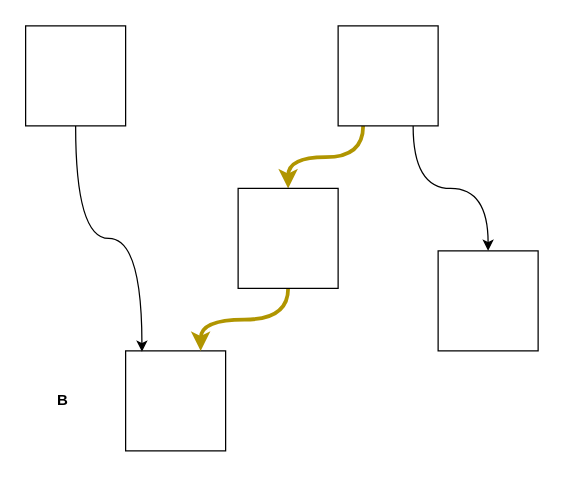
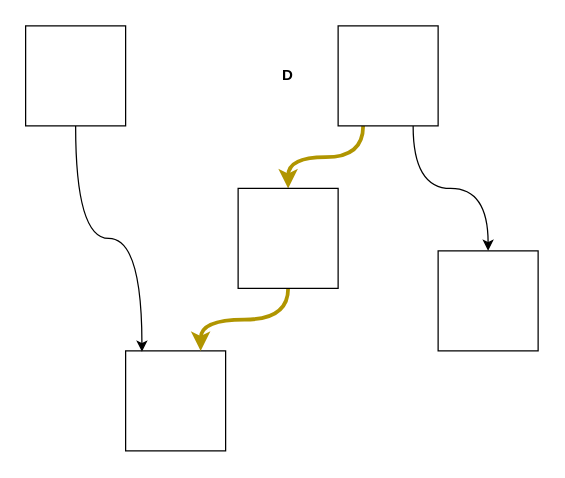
none -> (288, 76)
(63, 401) -> none
